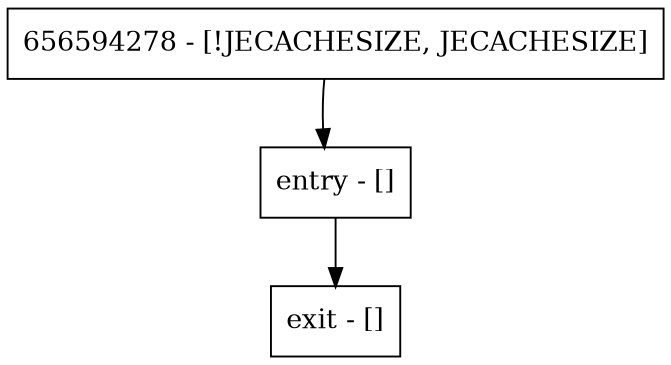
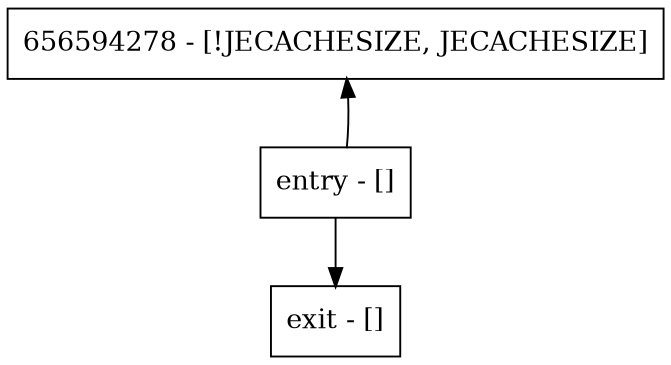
(323, 104) -> (348, 123)
